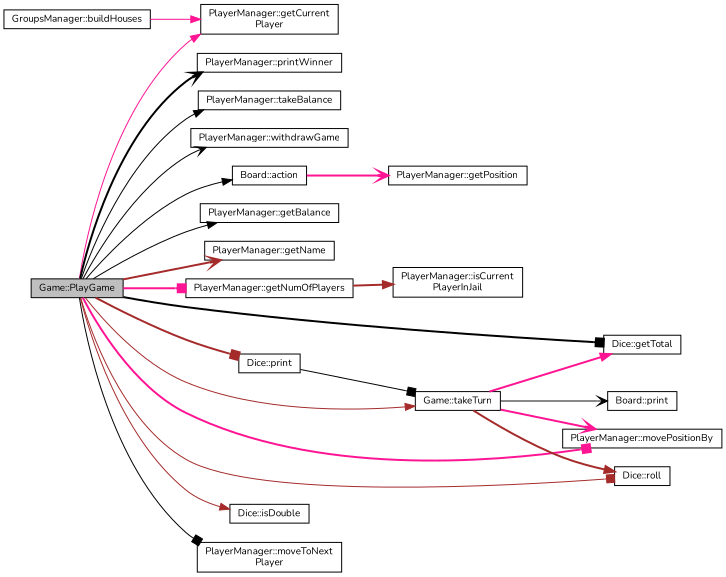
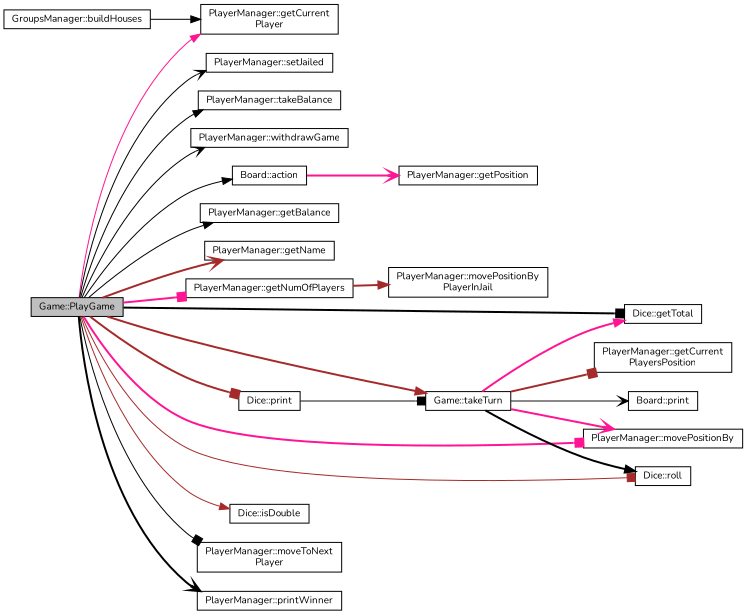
(170, 19) -> (170, 19)
none -> (269, 63)
(458, 282) -> (468, 282)
none -> (663, 357)
(229, 396) -> (260, 358)
(536, 446) -> (564, 450)
